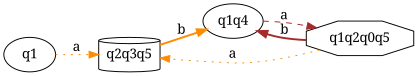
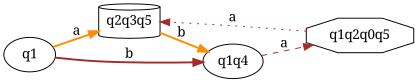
(286, 38) -> (124, 62)
(72, 55) -> (71, 41)
(245, 63) -> (238, 26)
